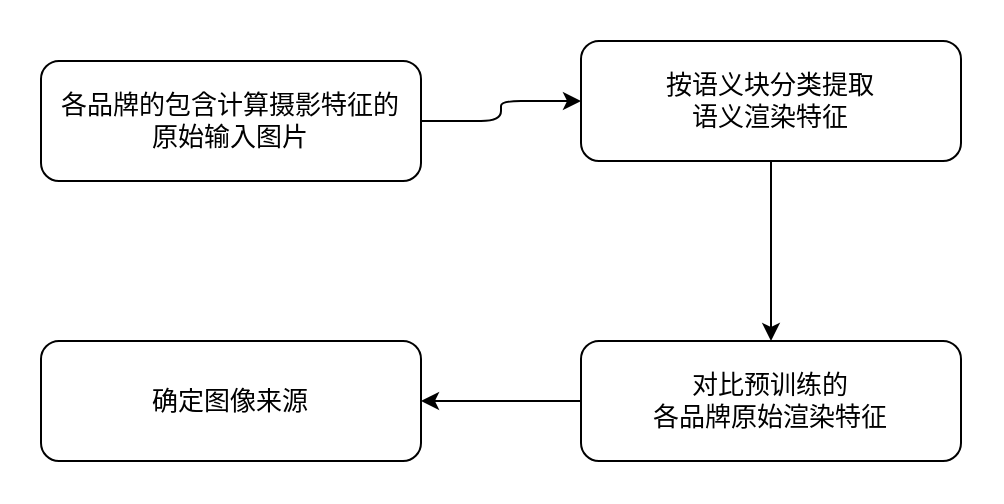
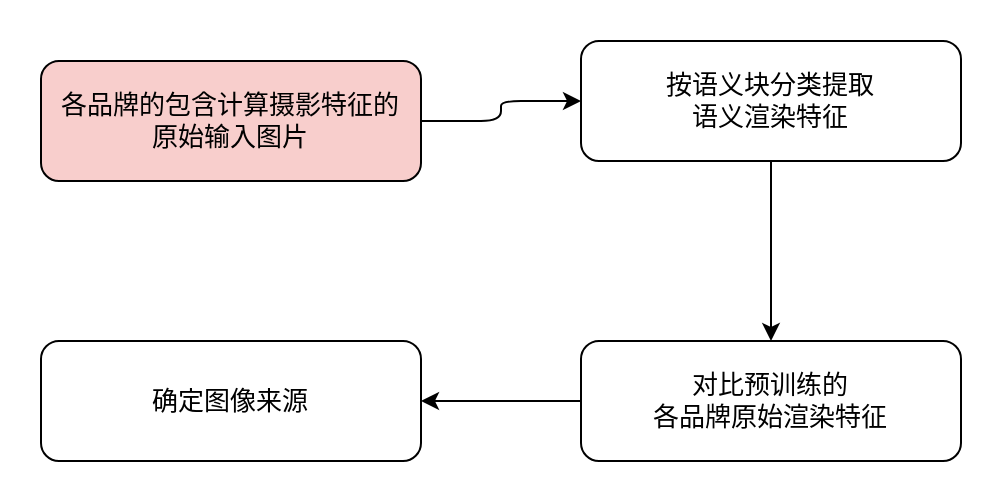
(231, 121) -> (231, 121)
